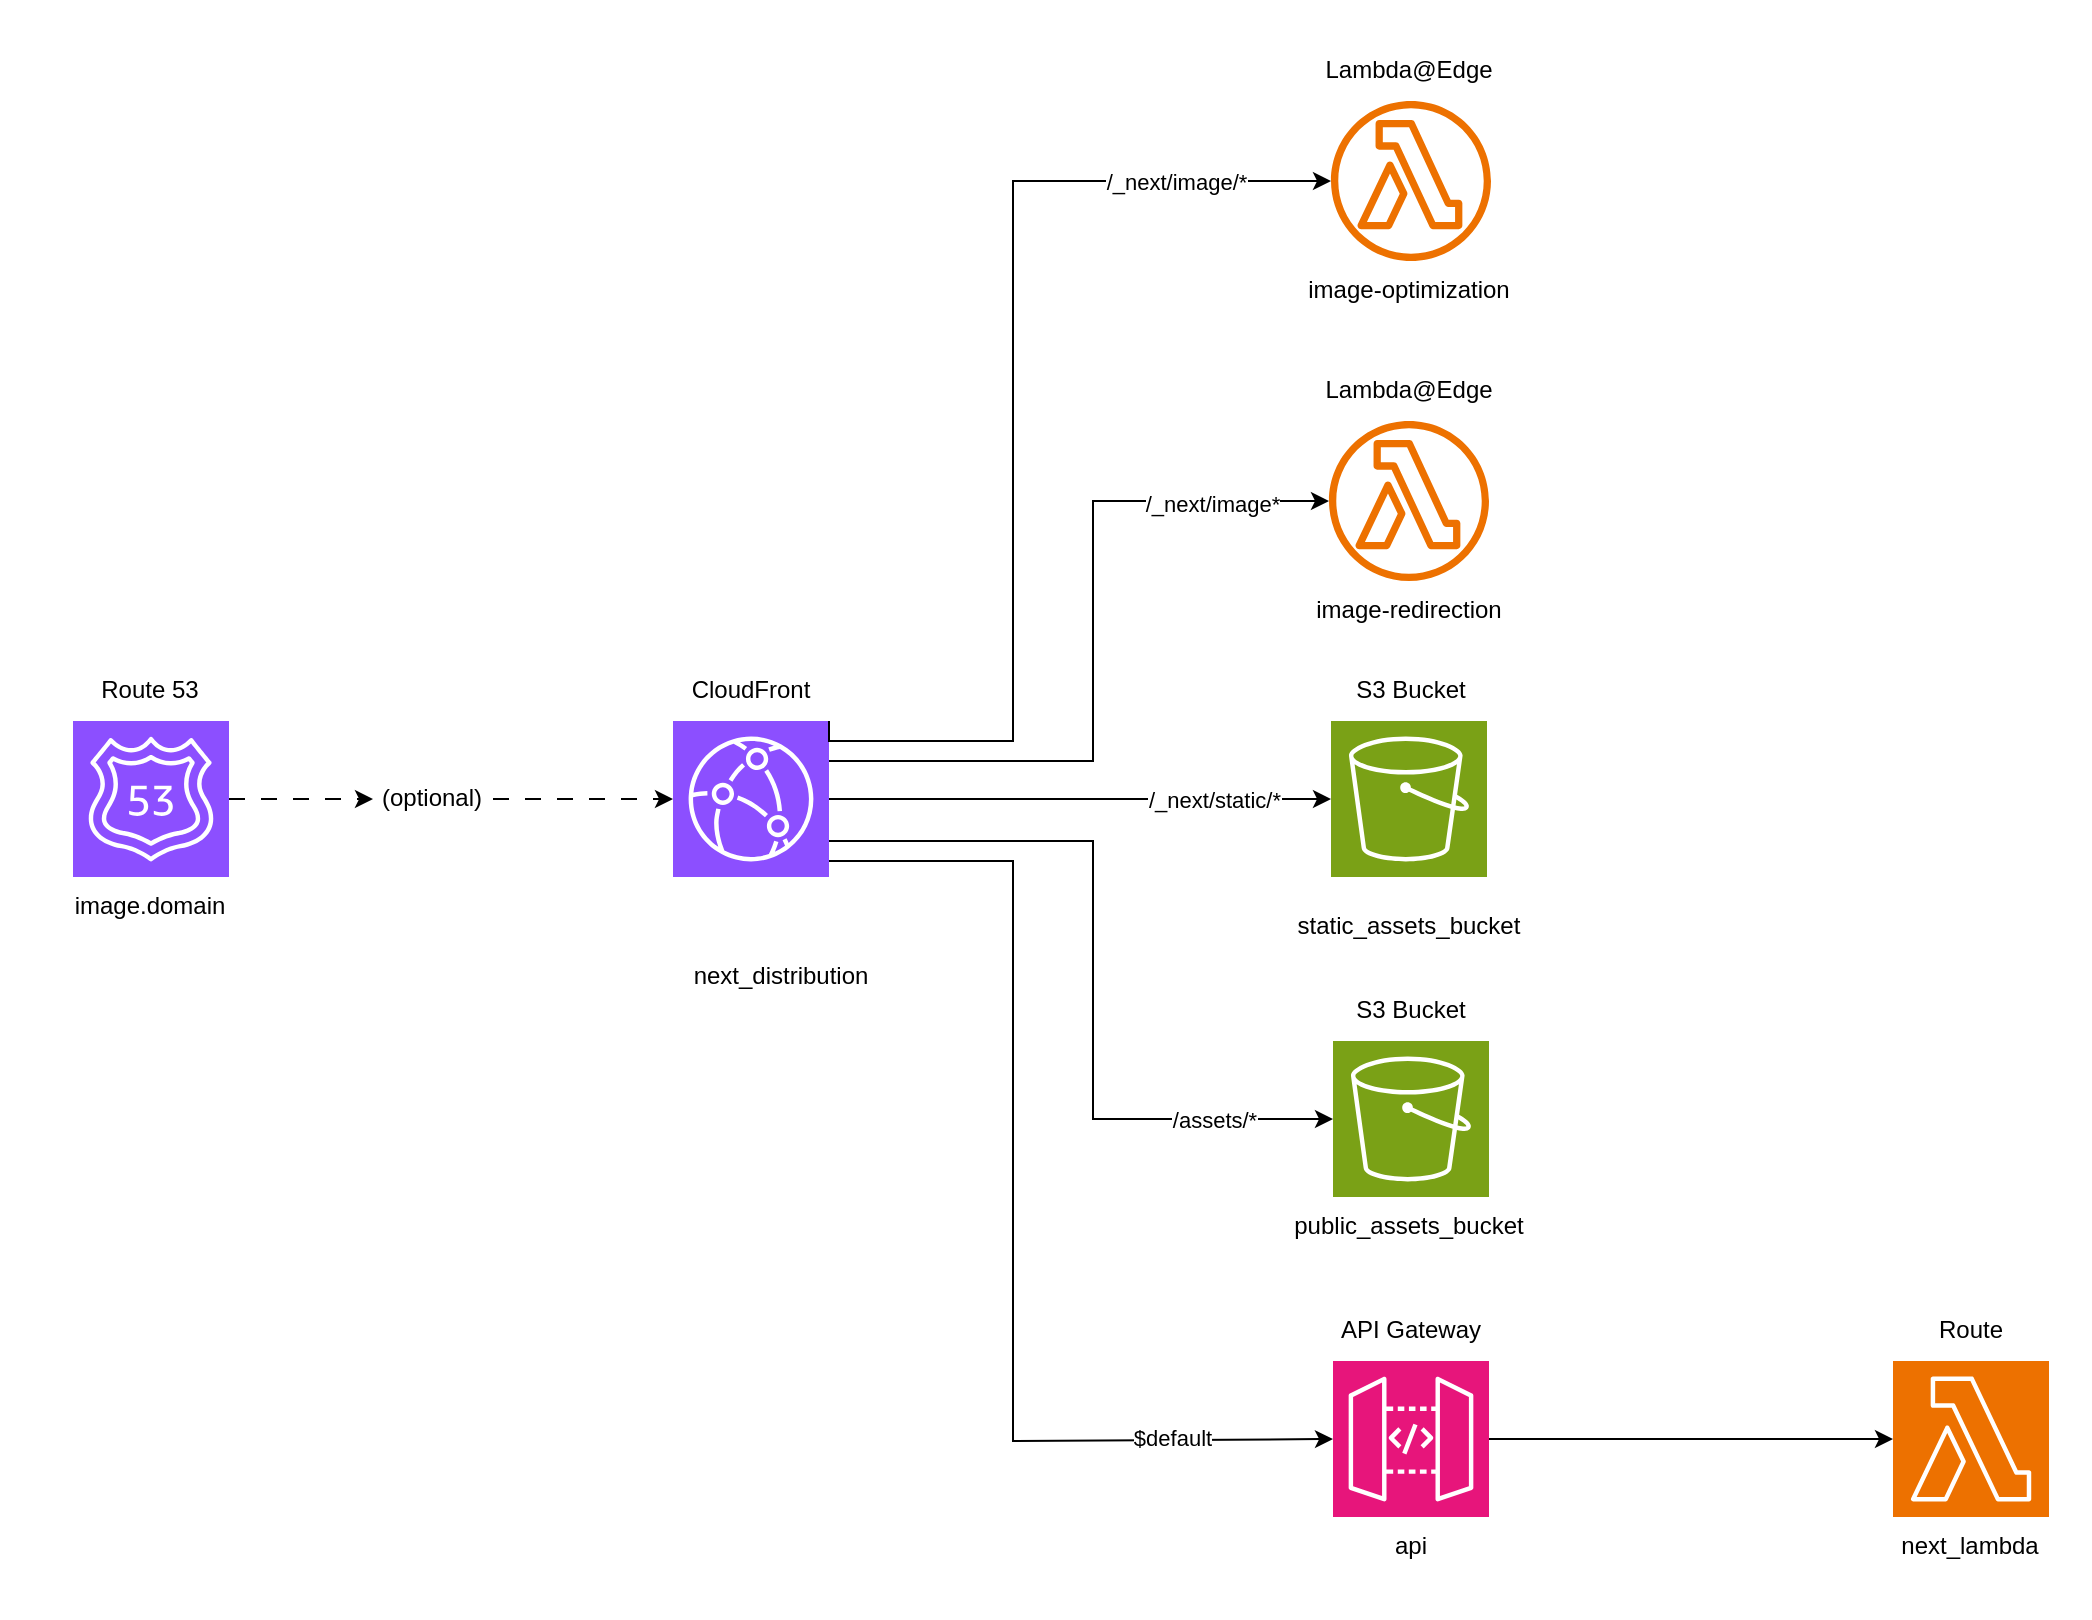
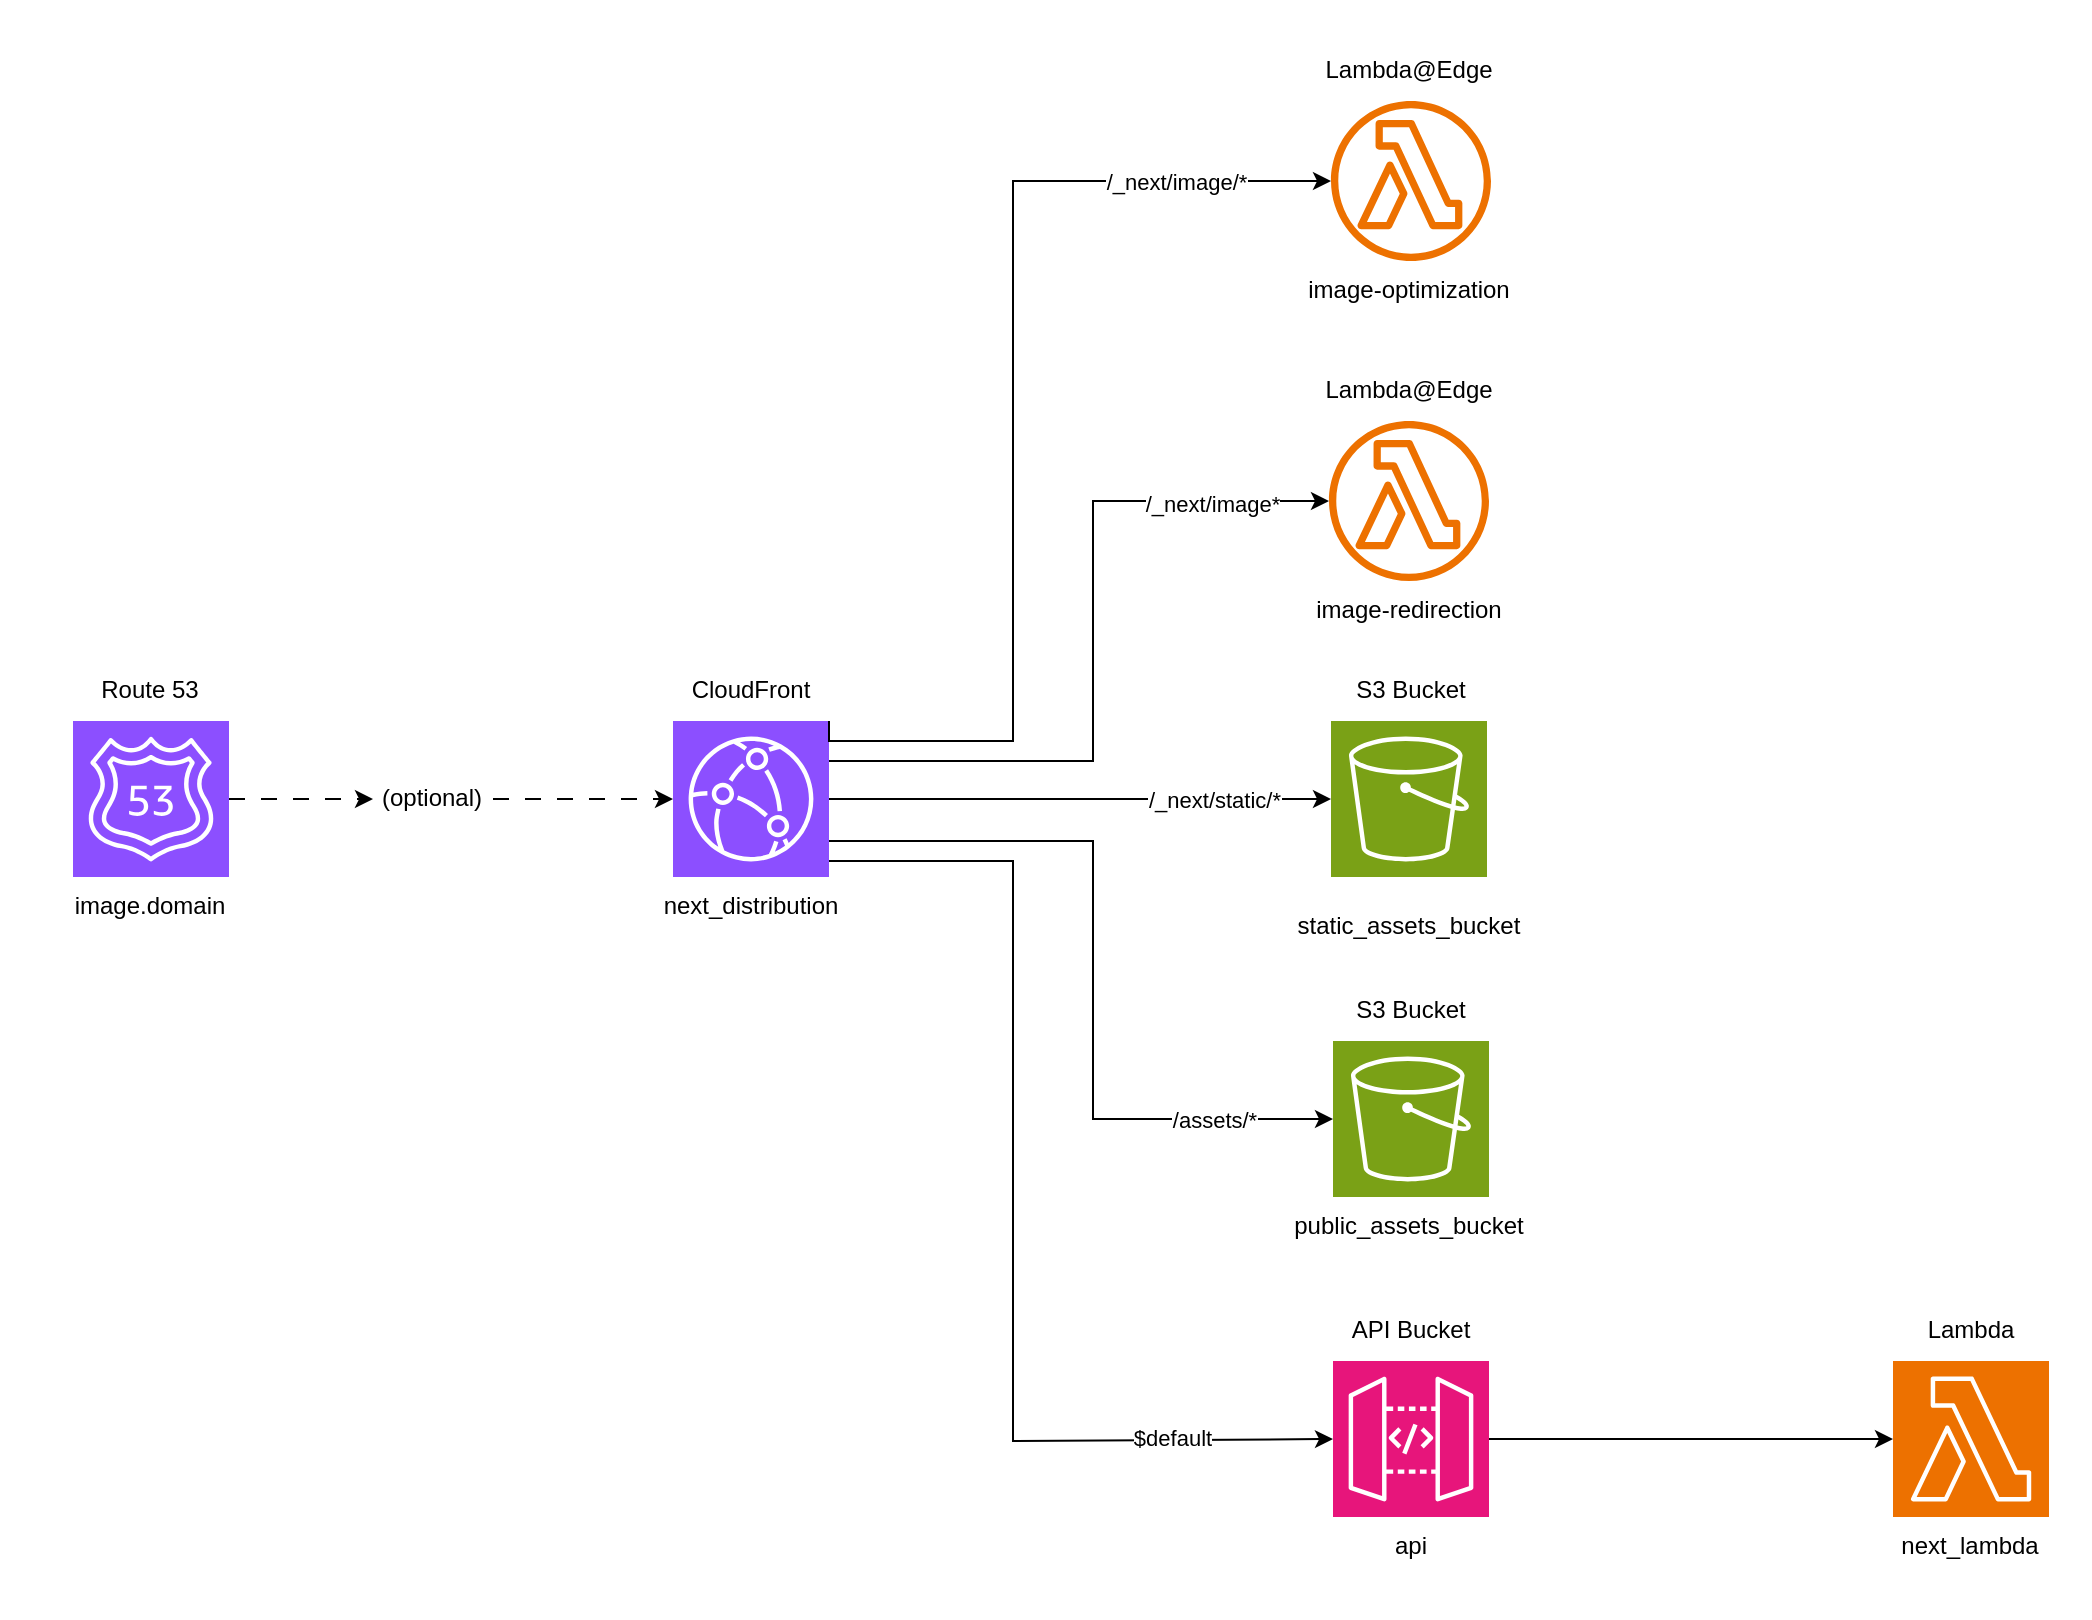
(781, 977) -> (751, 907)
(1412, 1331) -> (1412, 1331)
(1972, 1331) -> (1972, 1331)
